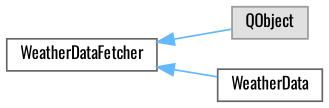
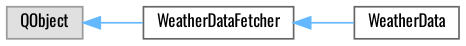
(203, 34) -> (122, 23)
